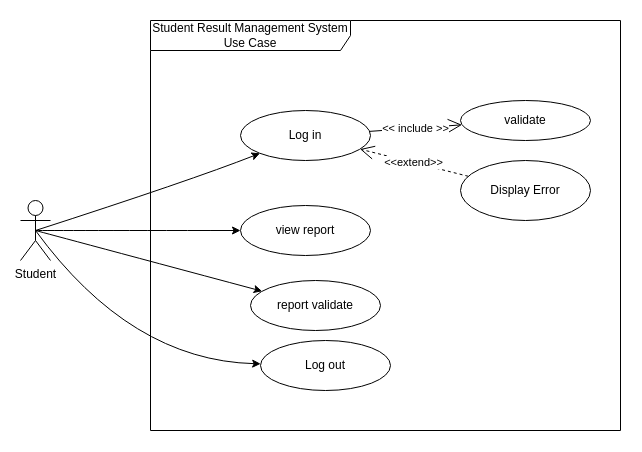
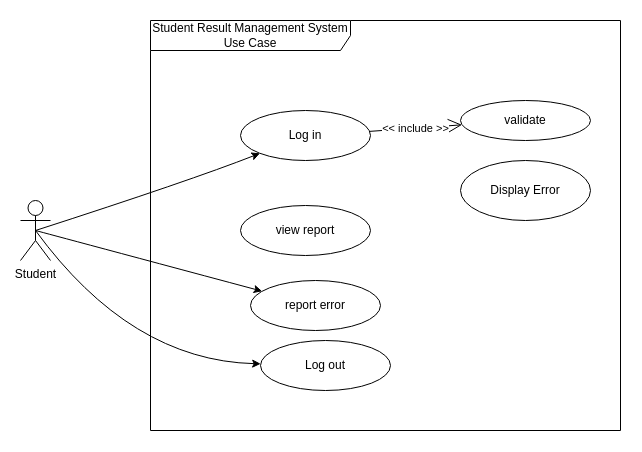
(396, 158) -> none
(138, 231) -> none
(316, 306) -> (316, 306)
